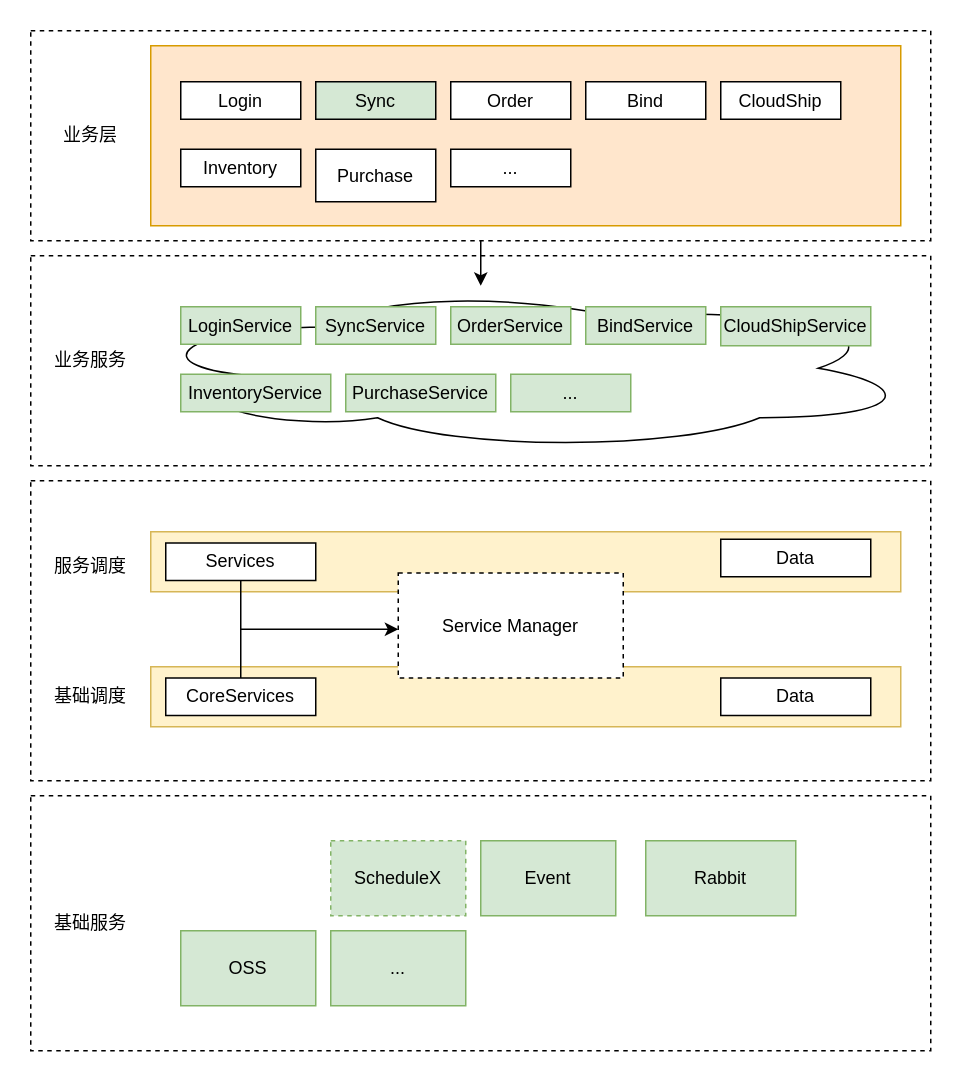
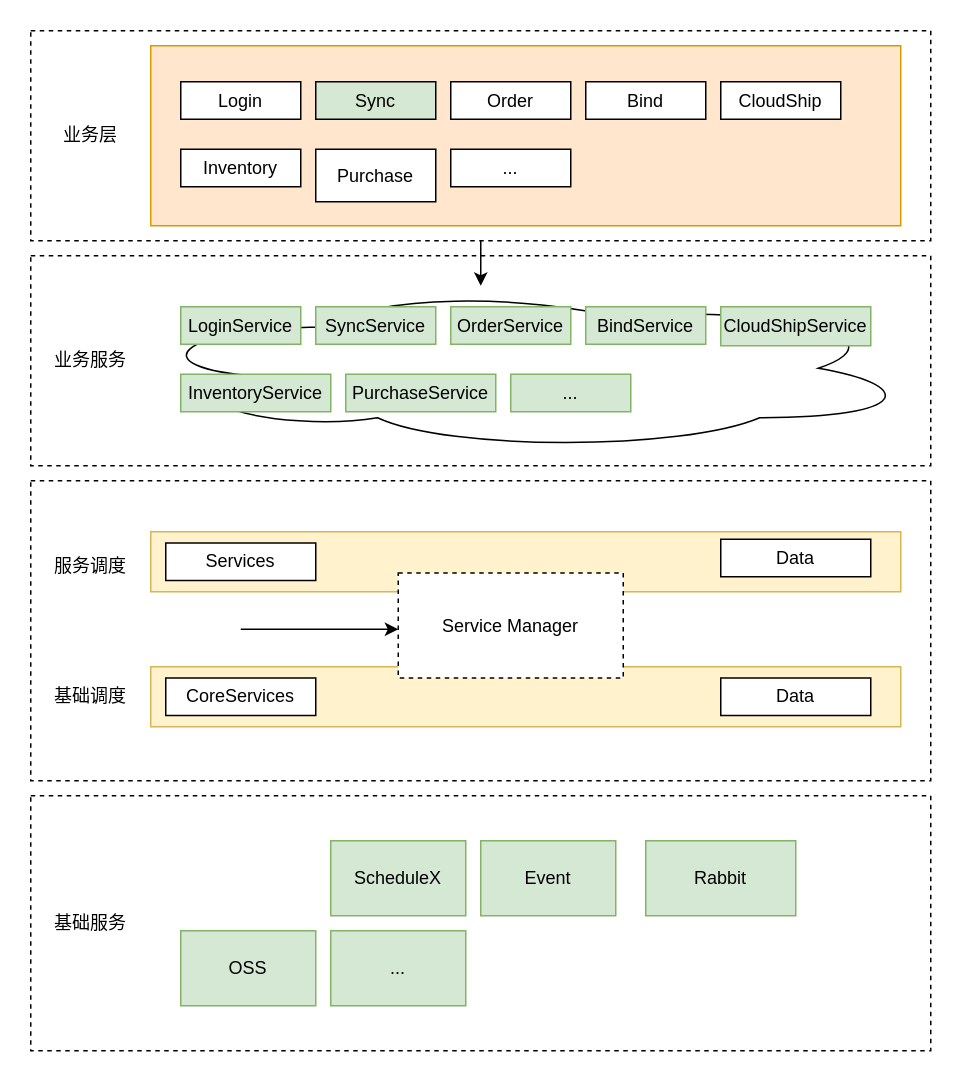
(241, 632) -> none
(398, 878) -> (398, 878)
